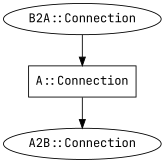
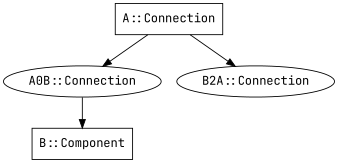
(82, 46) -> (209, 48)
none -> (82, 144)
(82, 144) -> (82, 81)
